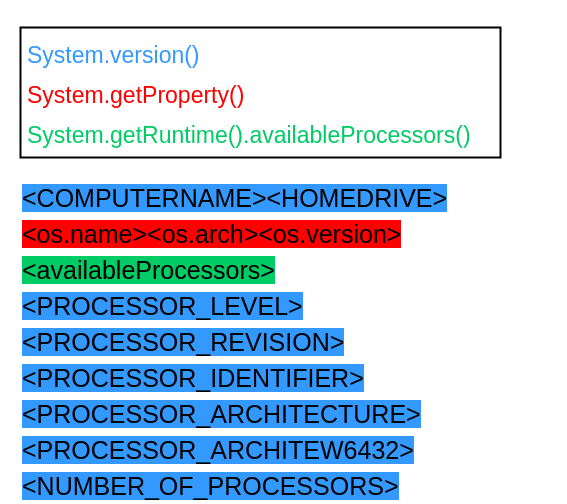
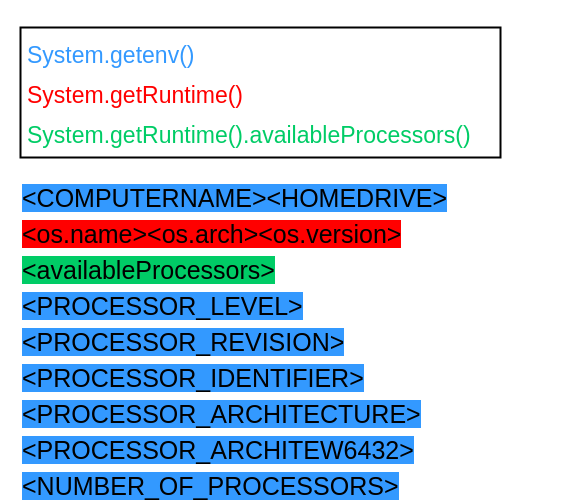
(125, 56) -> (121, 56)
(142, 96) -> (142, 96)
